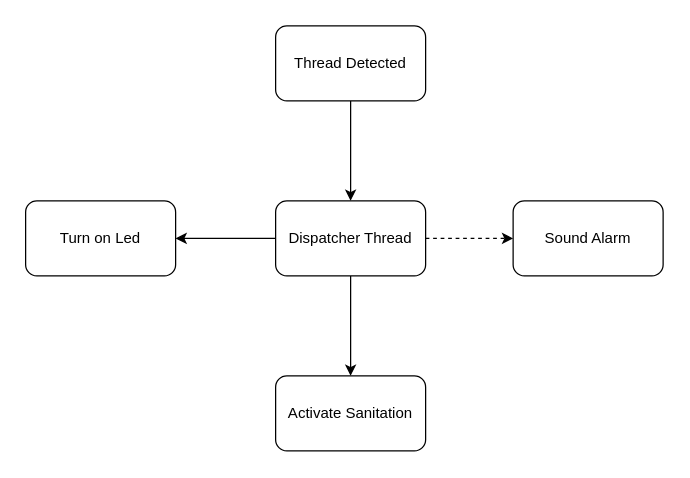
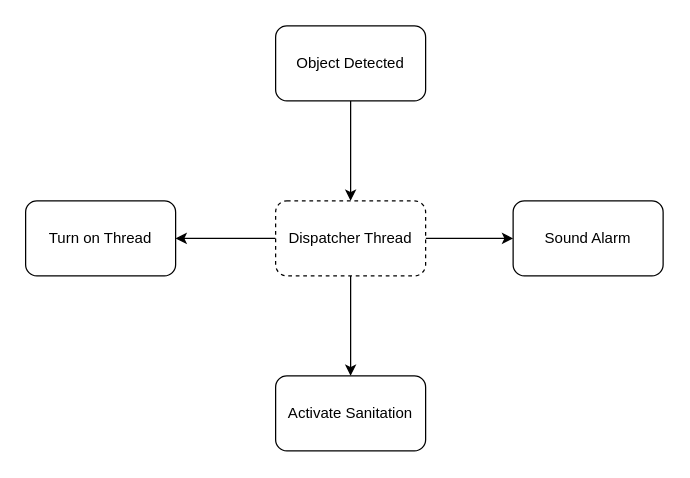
(351, 63) -> (351, 63)
(101, 238) -> (101, 238)
(351, 238) -> (351, 238)
(464, 238) -> (464, 238)
